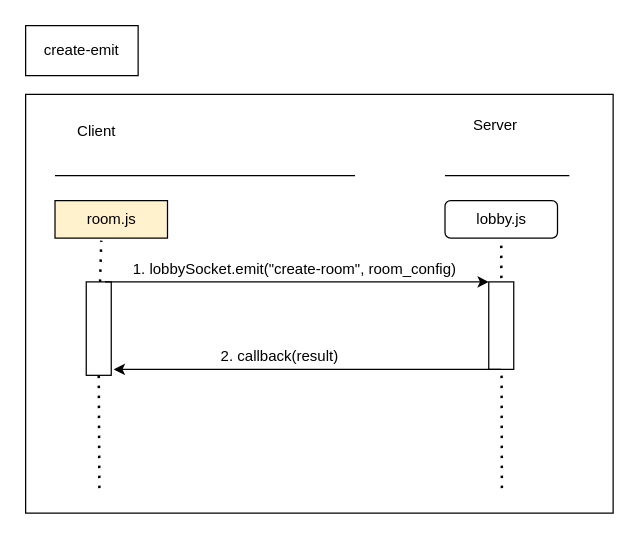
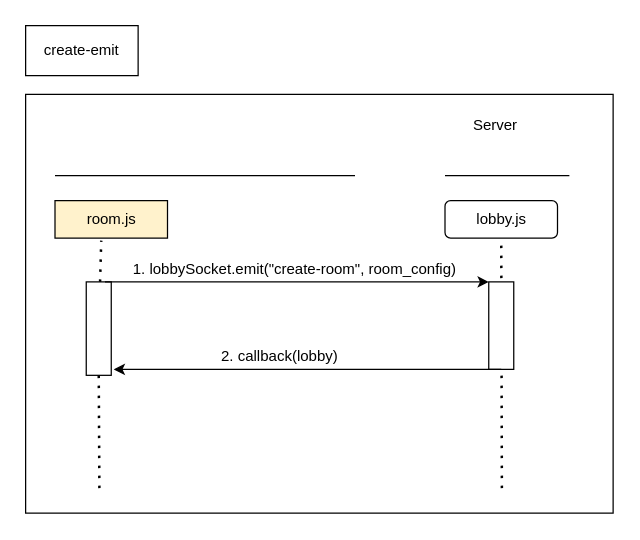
(96, 132) -> none
(280, 357) -> (280, 357)
